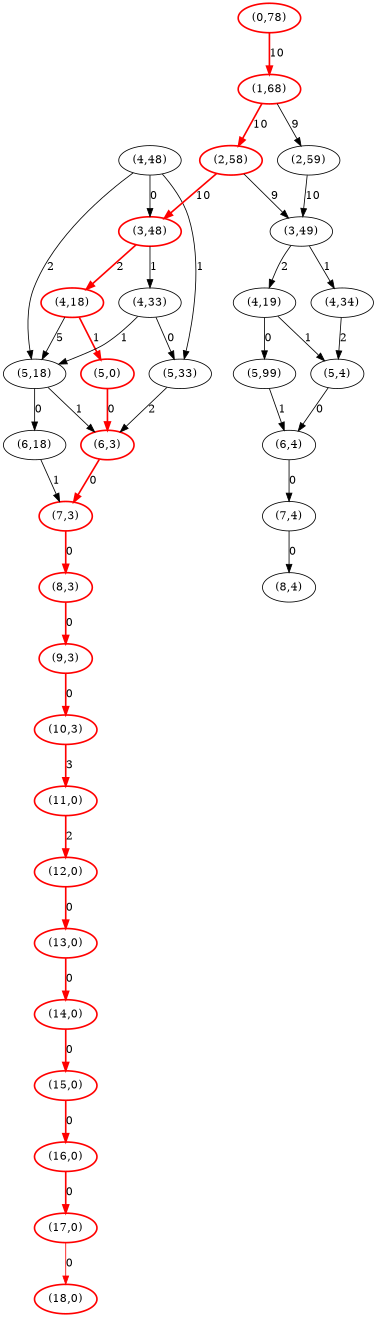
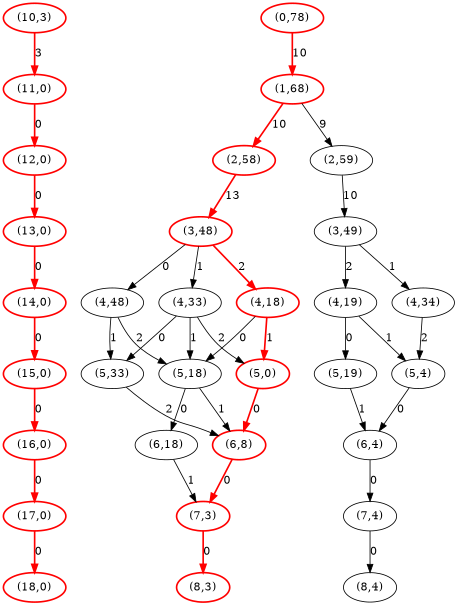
(150, 192) -> (160, 265)
(263, 193) -> none
(204, 196) -> (233, 196)
(60, 338) -> (243, 338)
none -> (214, 341)
(265, 374) -> (346, 374)
(107, 445) -> (239, 445)
(66, 659) -> none
(70, 836) -> (39, 125)
(66, 1259) -> (35, 548)
